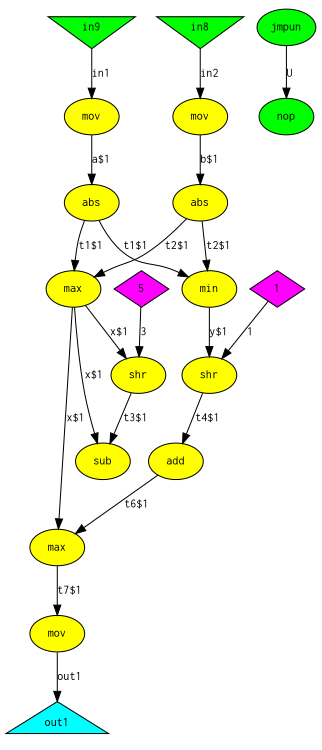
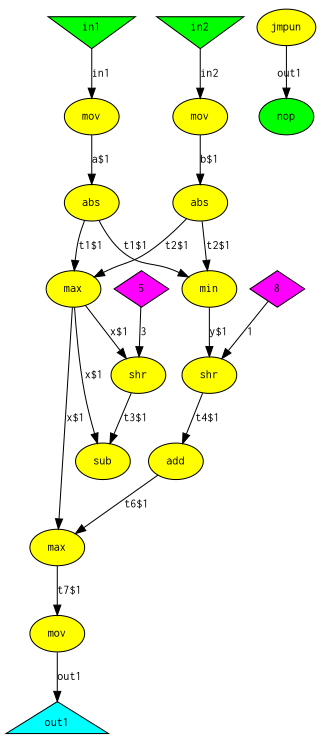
(92, 27) -> (92, 27)
(200, 27) -> (200, 27)
(286, 27) -> (286, 27)
(290, 74) -> (290, 74)
(277, 289) -> (277, 289)
